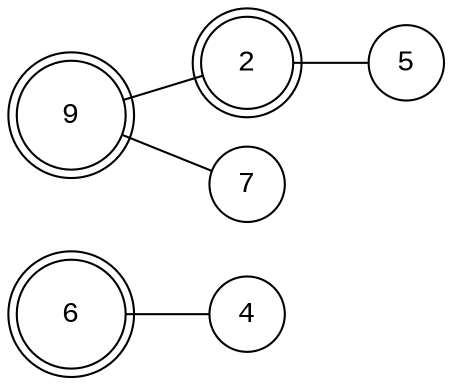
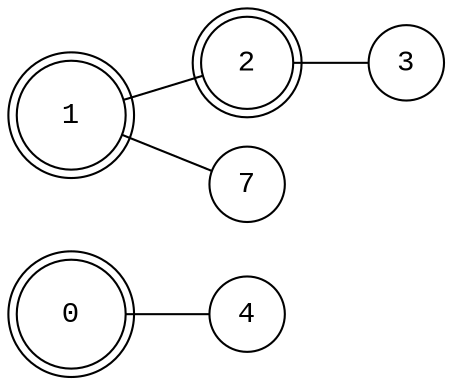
(406, 63) -> (406, 63)
(71, 115) -> (71, 115)
(71, 314) -> (71, 314)
